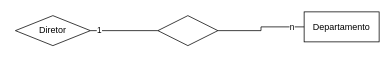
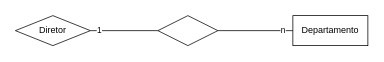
(342, 27) -> (330, 30)
